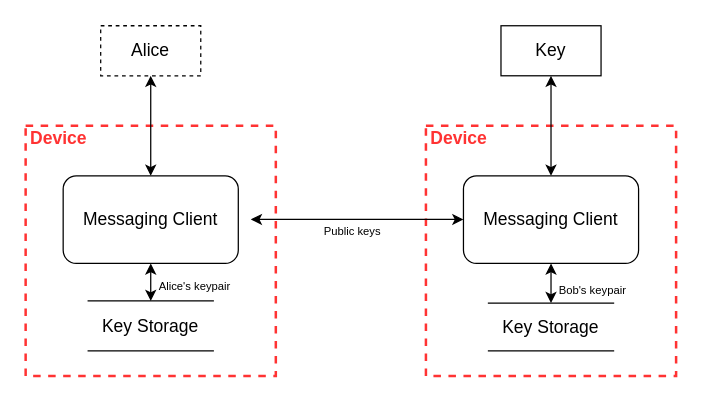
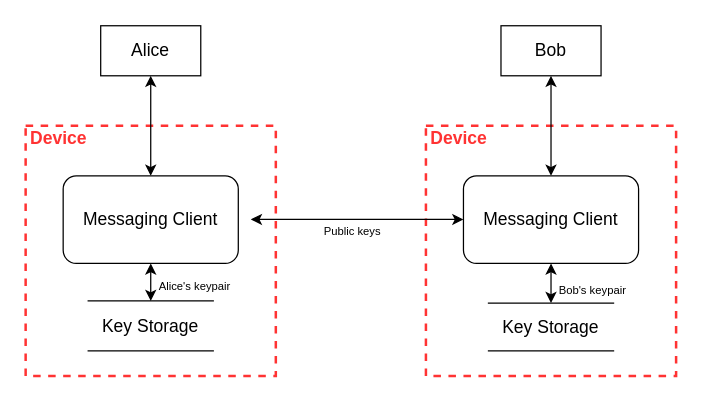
(151, 51) -> (151, 51)
(551, 51) -> (551, 51)
